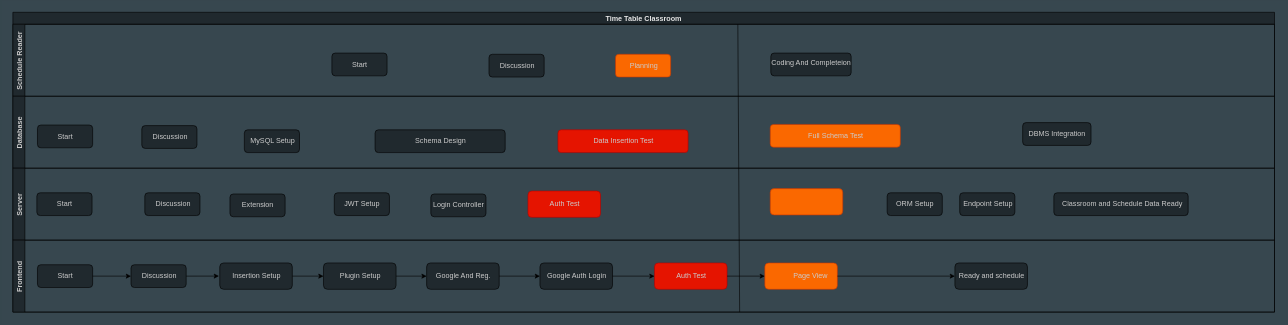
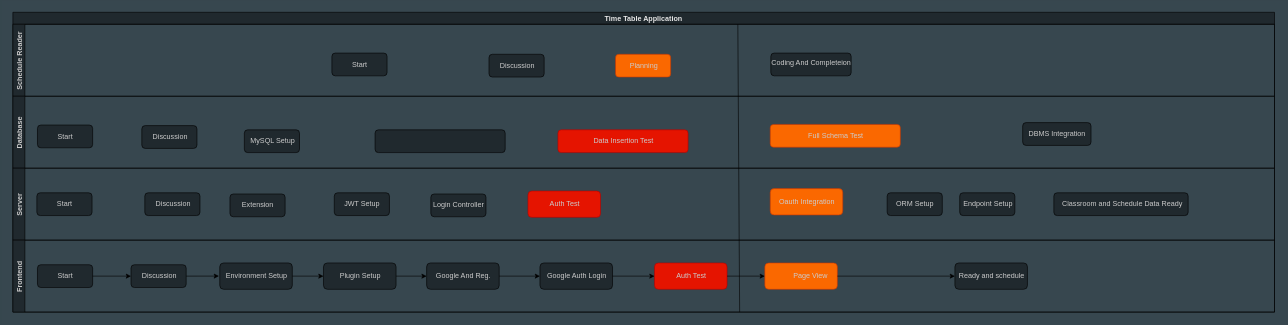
(643, 19) -> (643, 19)
(440, 141) -> none
none -> (807, 202)
(256, 276) -> (256, 276)
